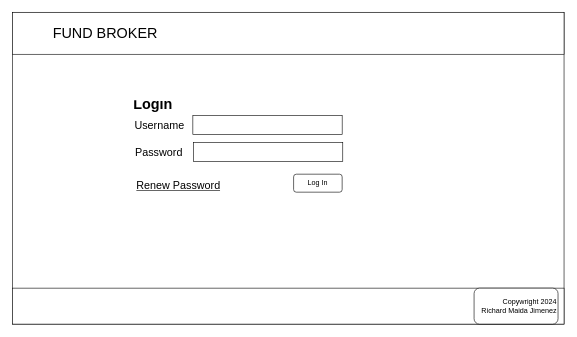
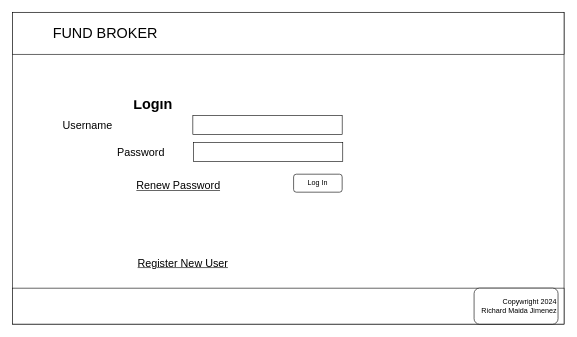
(163, 125) -> (91, 125)
(164, 152) -> (146, 152)
none -> (188, 263)
